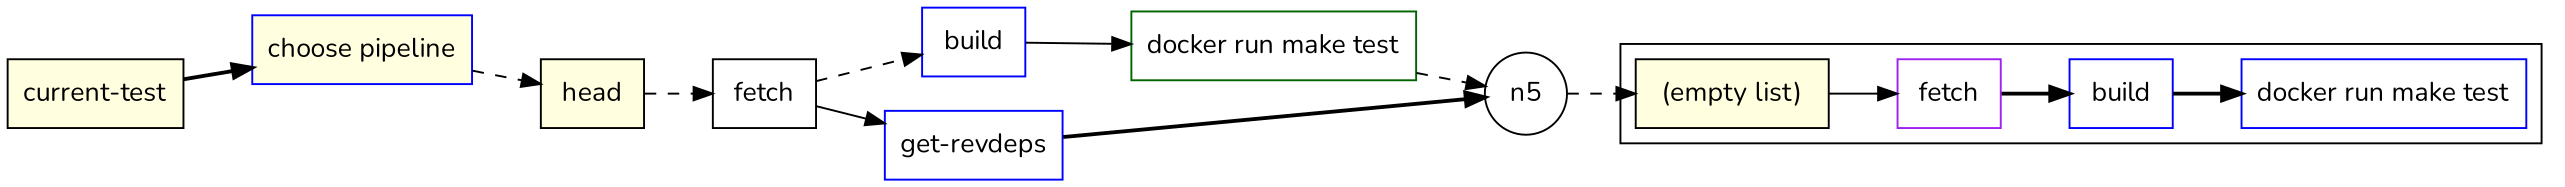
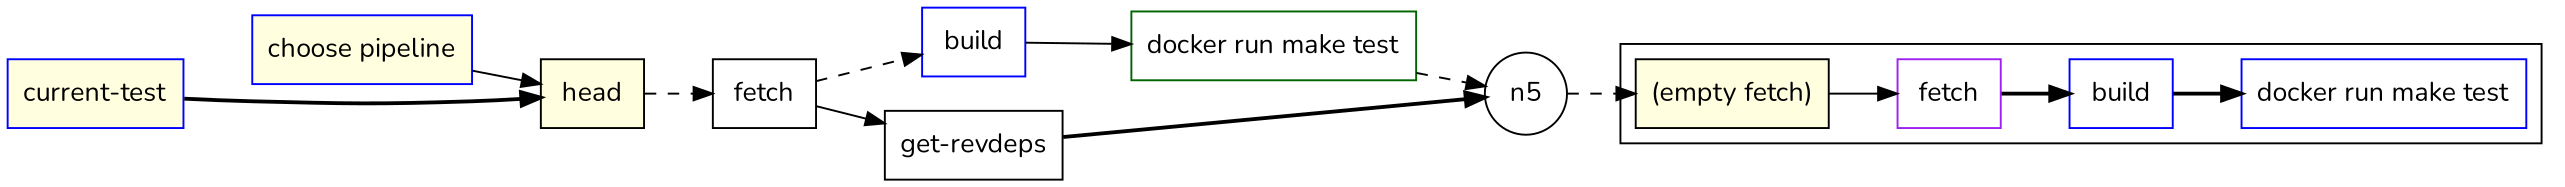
(208, 75) -> (353, 103)
(497, 76) -> (497, 76)
(96, 94) -> (96, 94)
(1732, 94) -> (1732, 94)
(974, 145) -> (974, 145)
